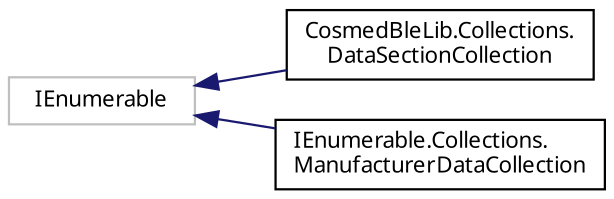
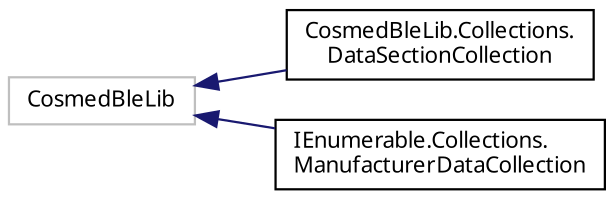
(102, 101) -> (102, 101)
